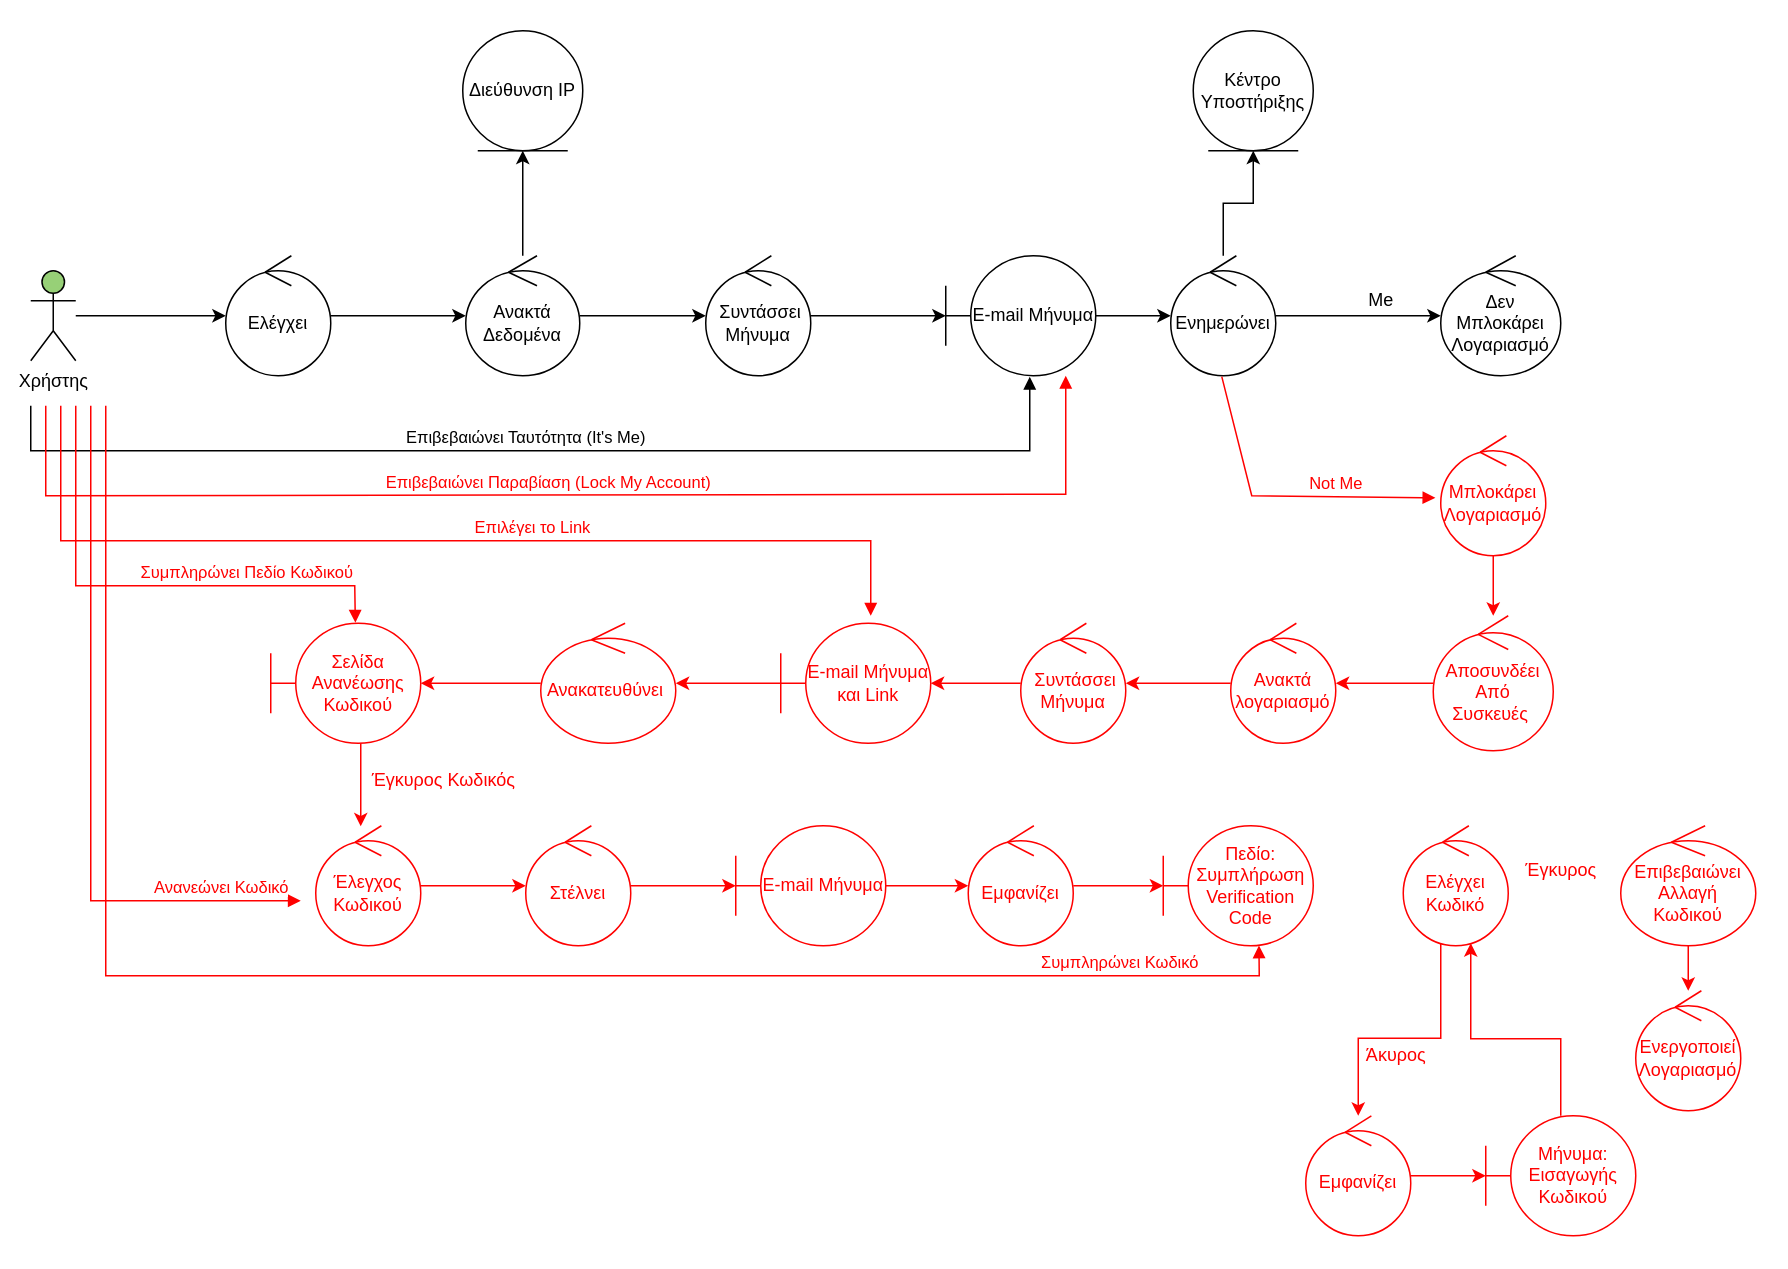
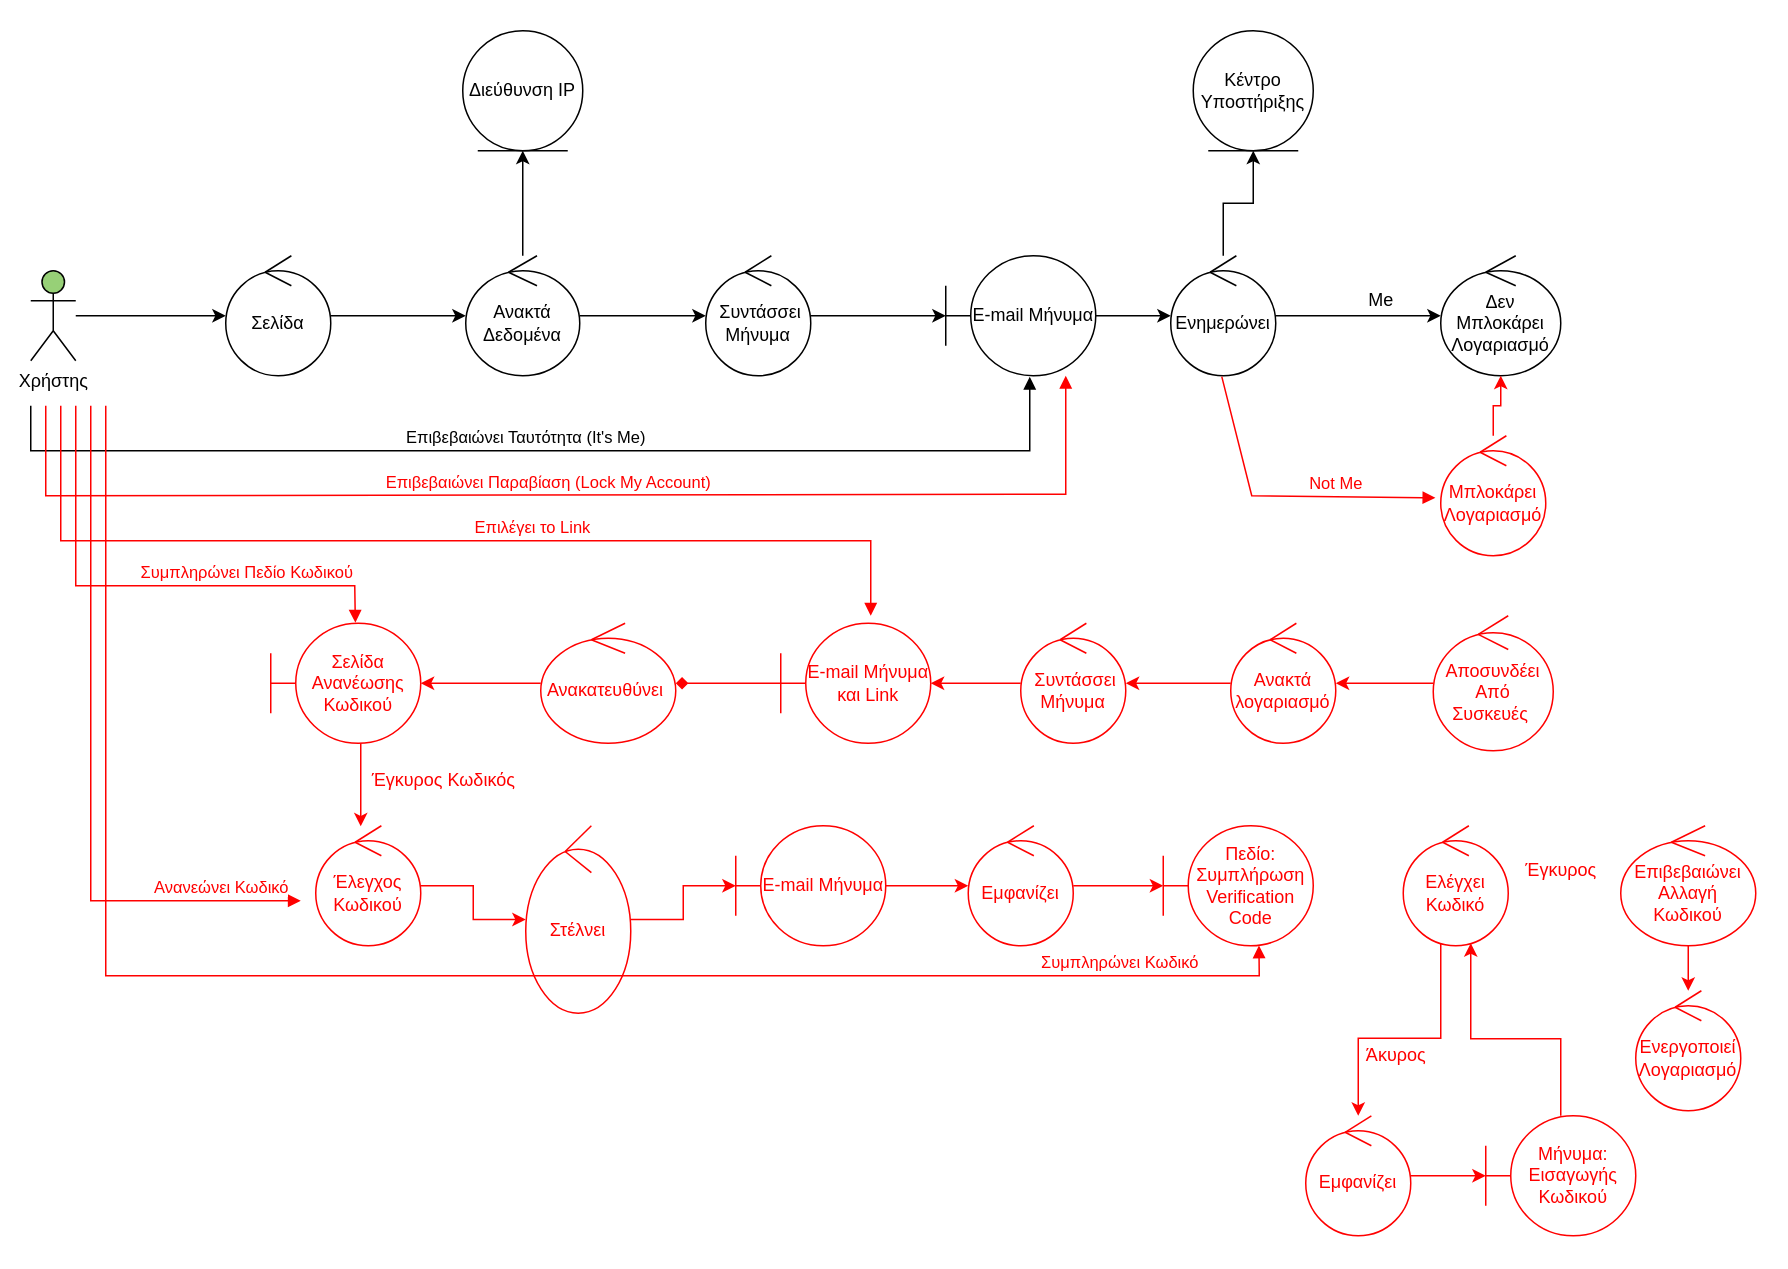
(278, 323) -> (278, 323)
(1493, 581) -> (1493, 408)
(687, 683) -> (688, 683)
(578, 886) -> (578, 920)
